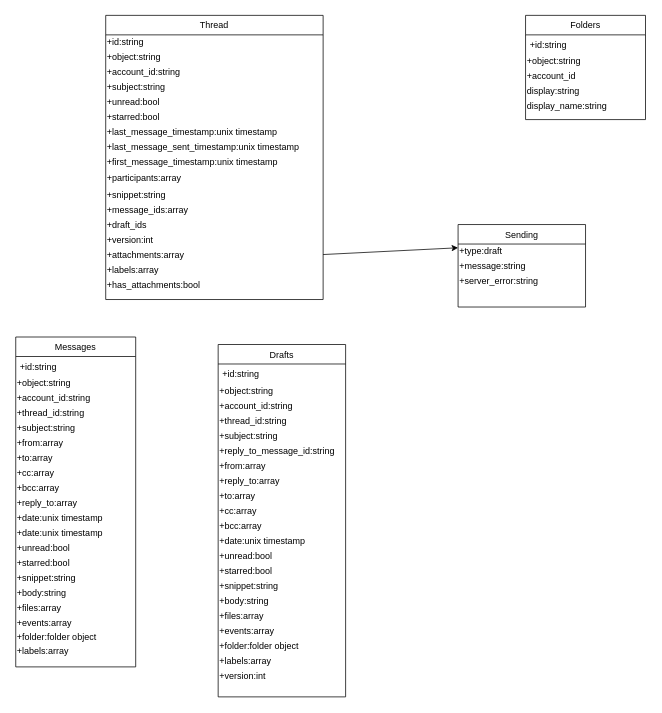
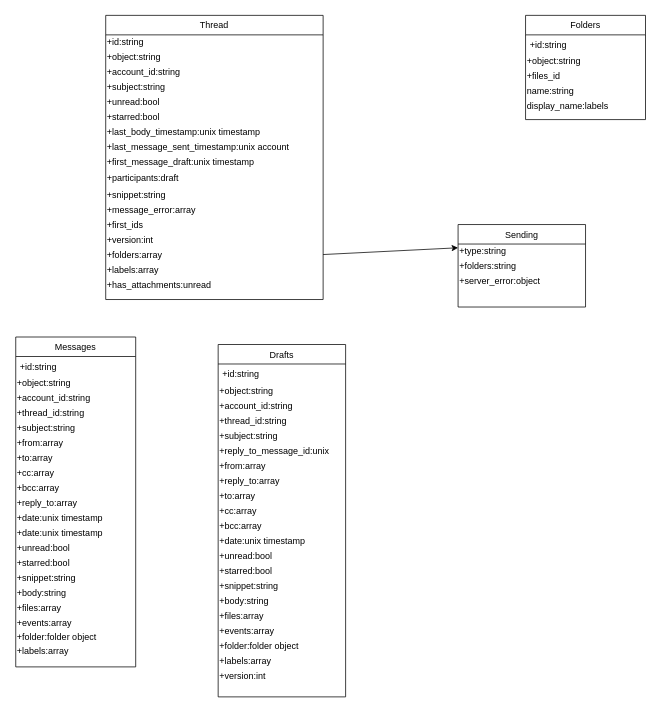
(553, 77) -> (546, 77)
(557, 92) -> (552, 92)
(570, 107) -> (569, 107)
(196, 132) -> (188, 132)
(208, 147) -> (204, 147)
(198, 162) -> (189, 162)
(151, 179) -> (151, 179)
(150, 210) -> (156, 210)
(131, 225) -> (130, 225)
(486, 252) -> (487, 252)
(151, 255) -> (140, 255)
(495, 267) -> (494, 267)
(507, 282) -> (509, 282)
(157, 285) -> (164, 285)
(282, 451) -> (278, 451)
